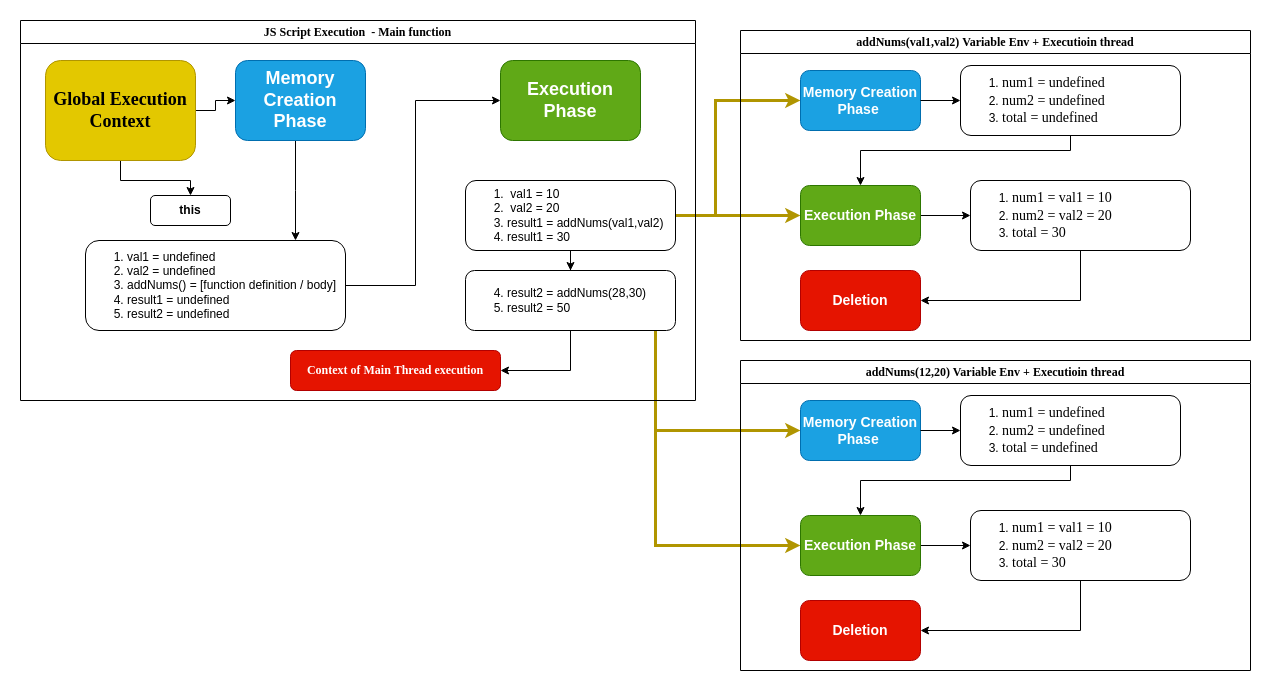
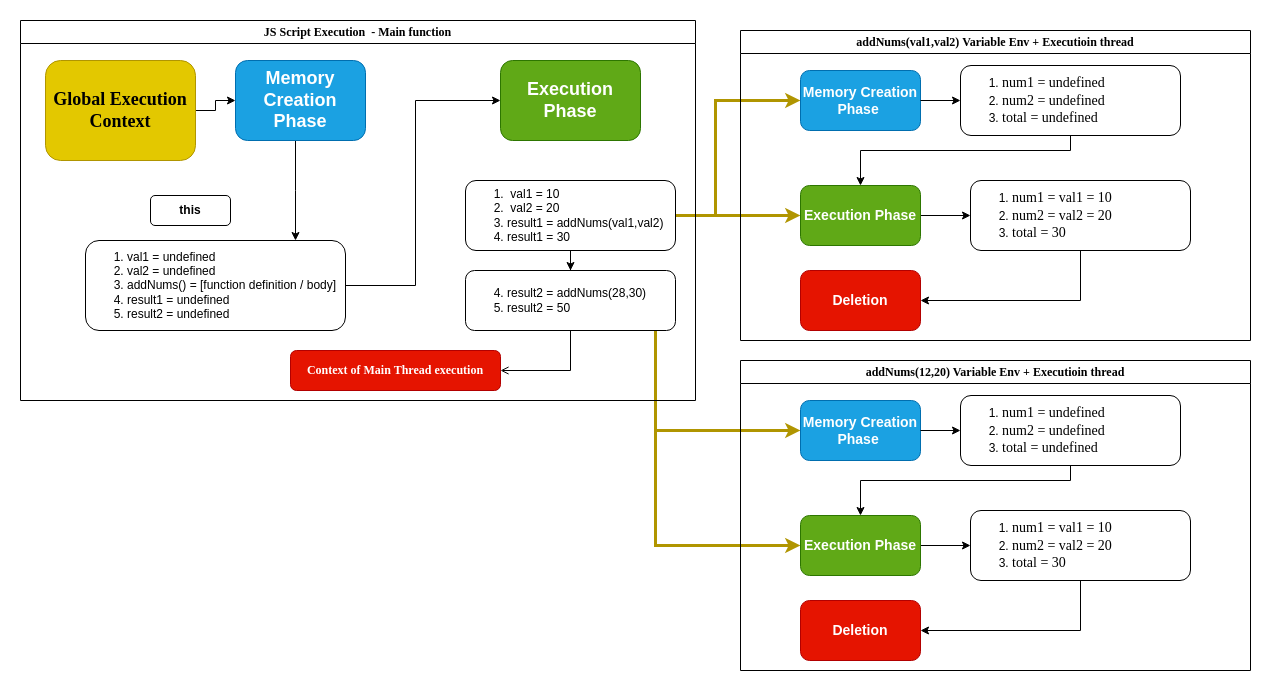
(150, 181) -> none
(508, 371) -> (506, 371)
